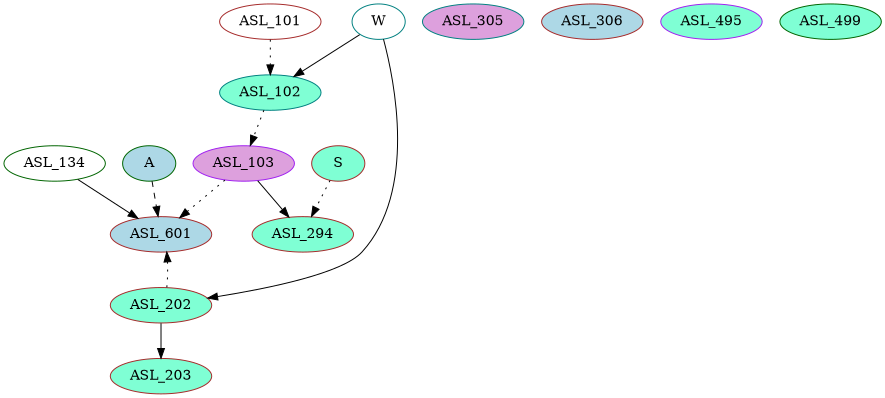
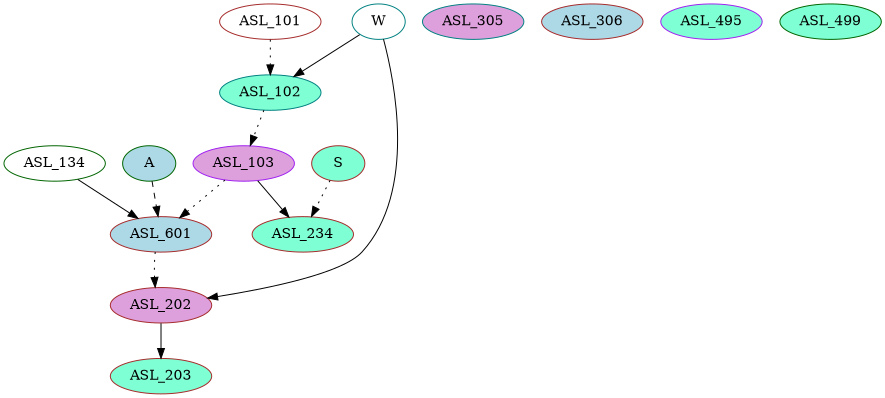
(303, 234) -> (303, 234)
(168, 275) -> (154, 265)
(161, 305) -> (161, 305)
